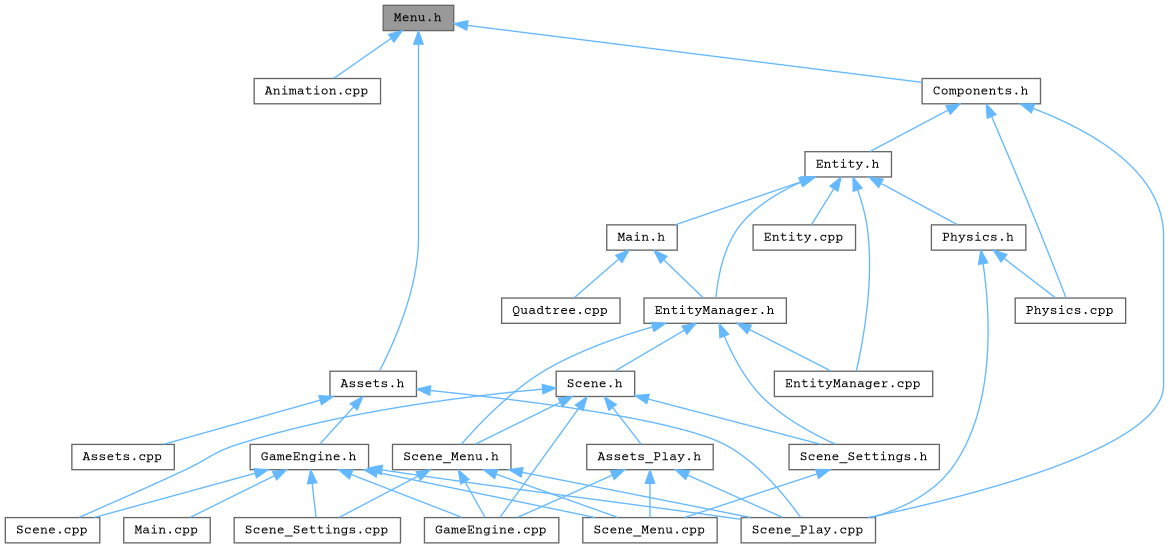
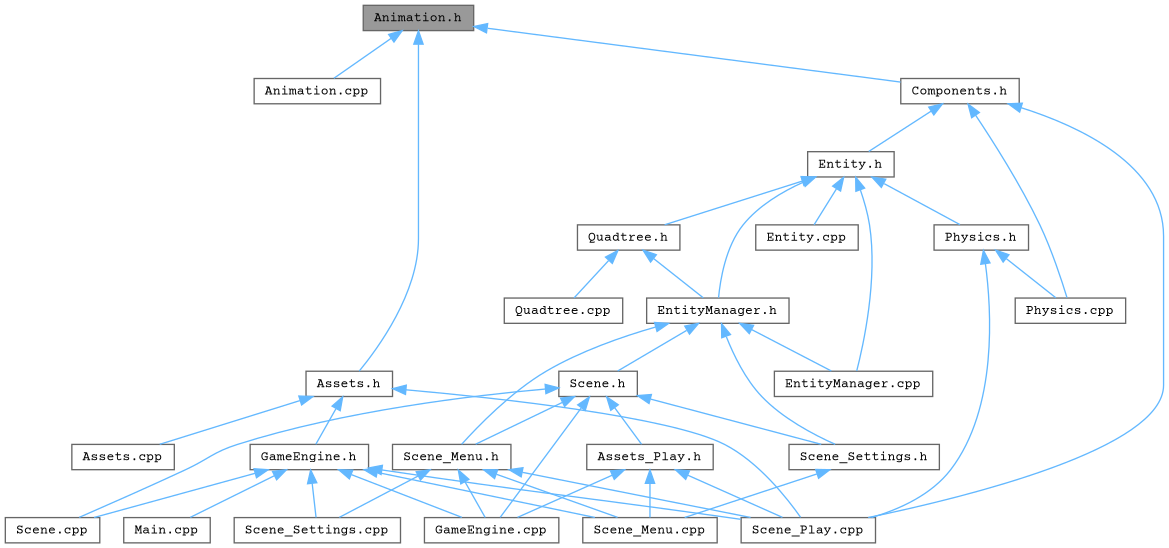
(418, 18) -> (418, 18)
(642, 238) -> (629, 238)
